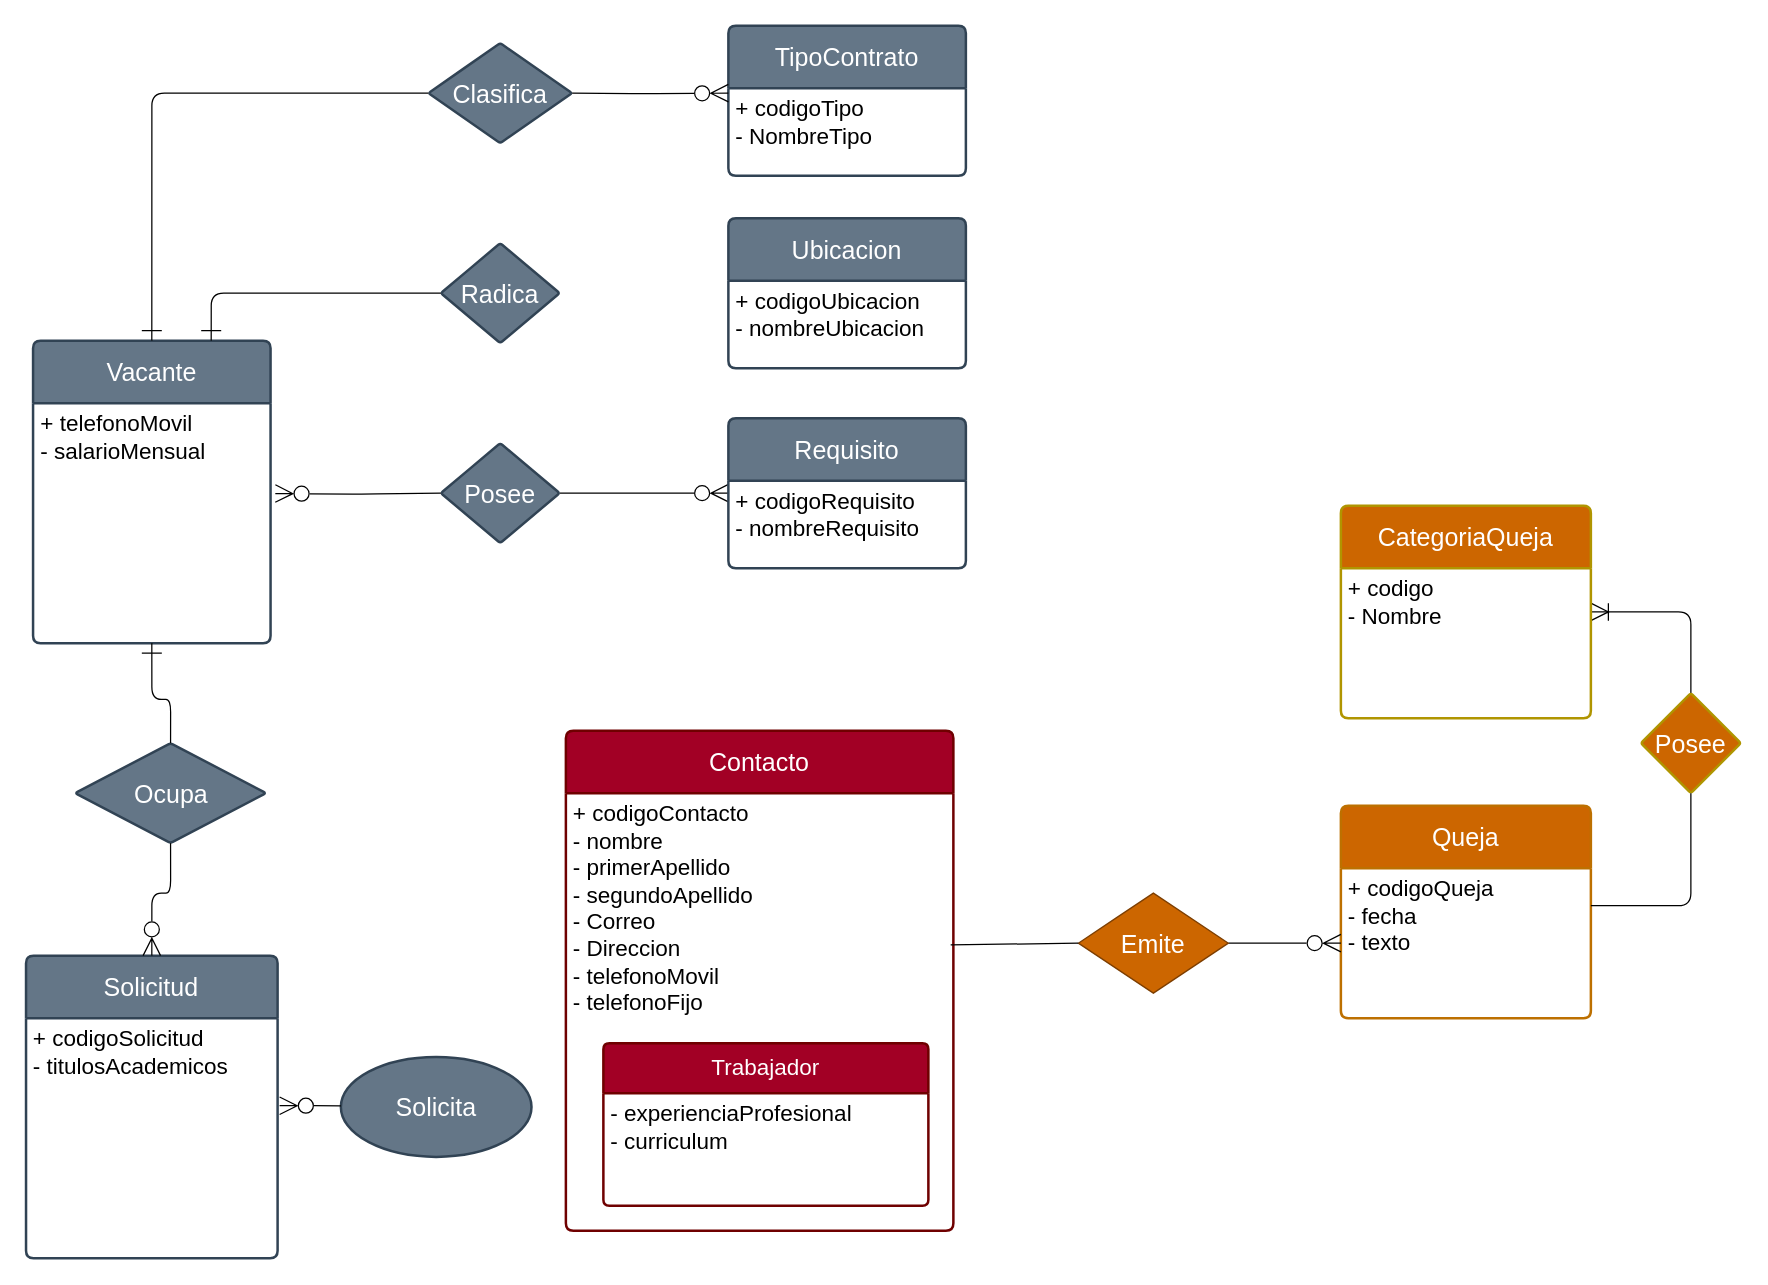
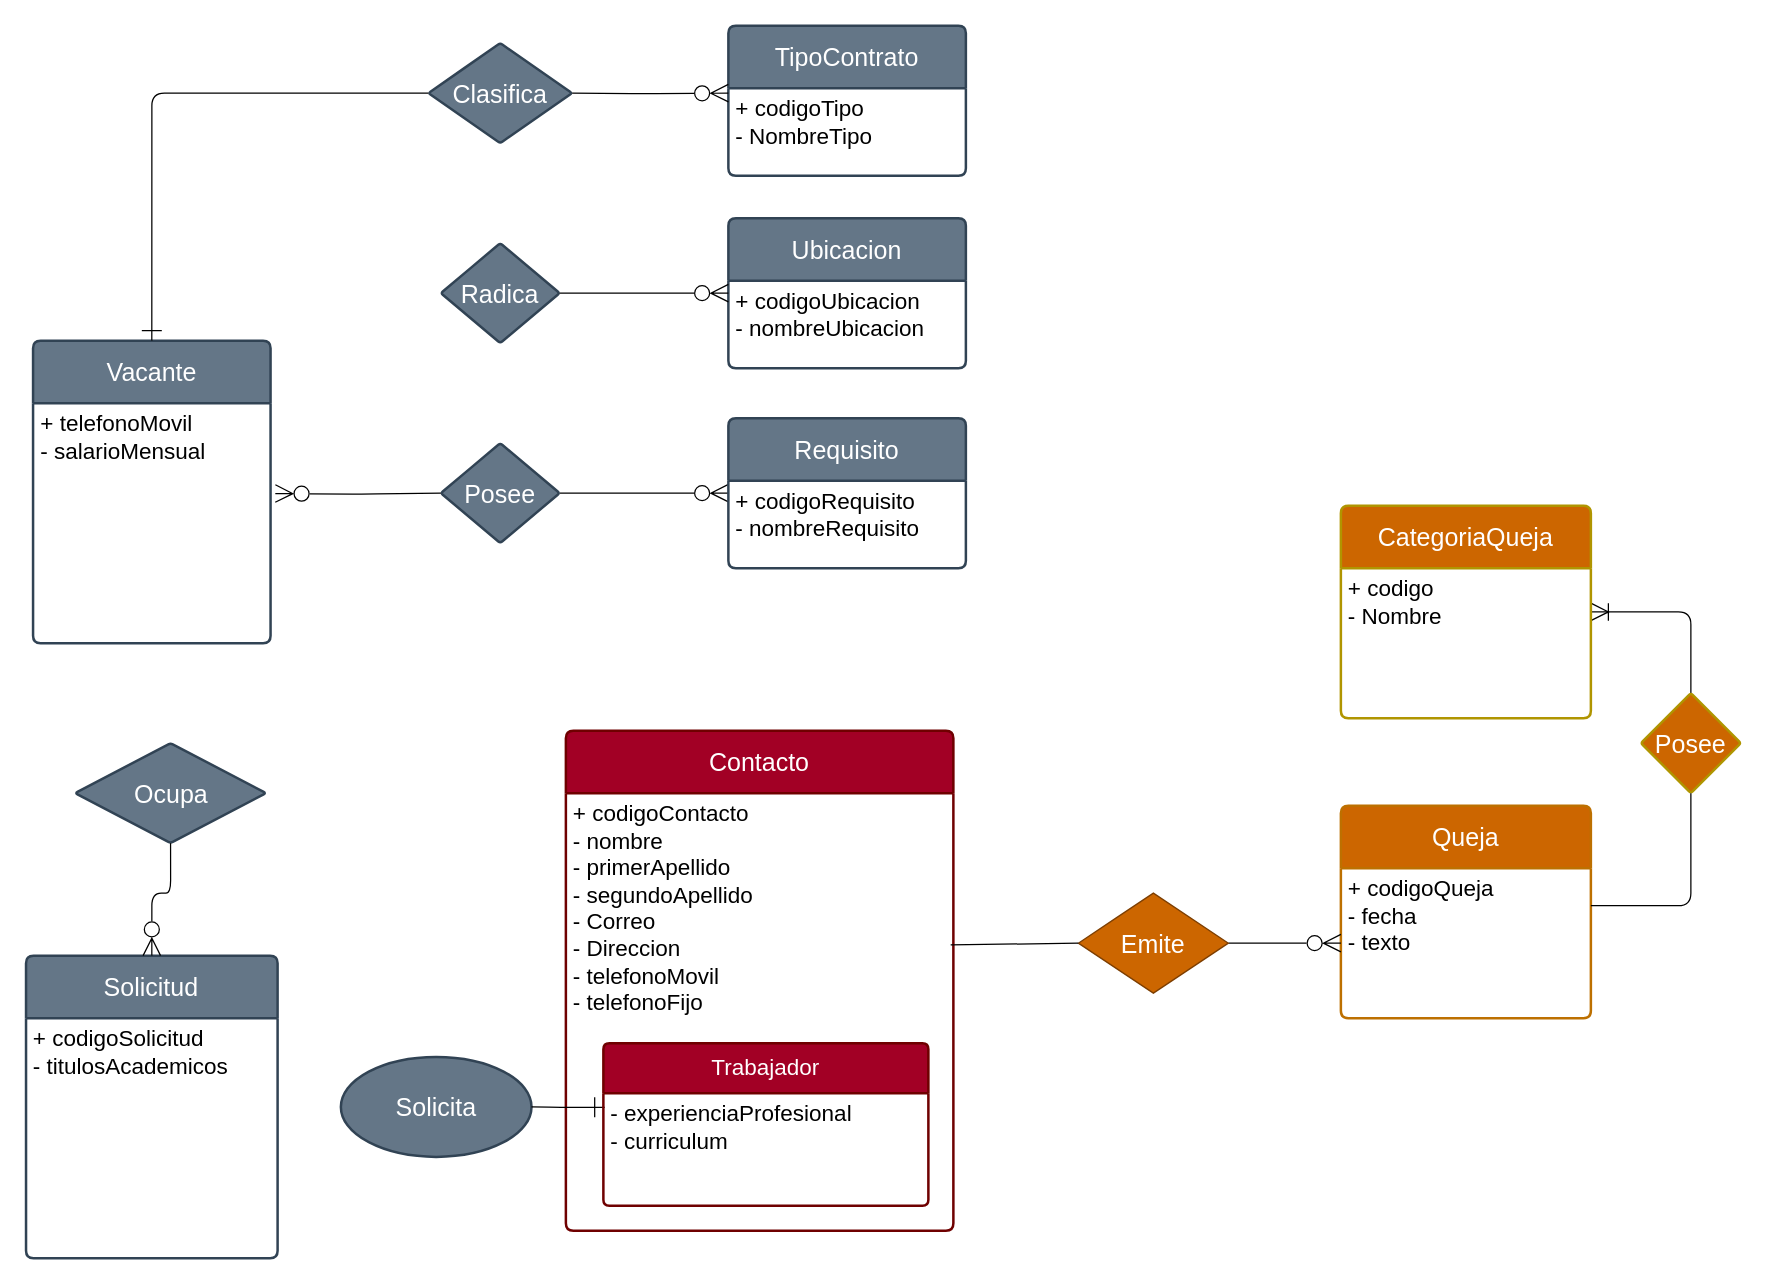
(308, 293) -> none
none -> (627, 293)
(156, 698) -> none
(327, 1106) -> none
none -> (569, 1107)
